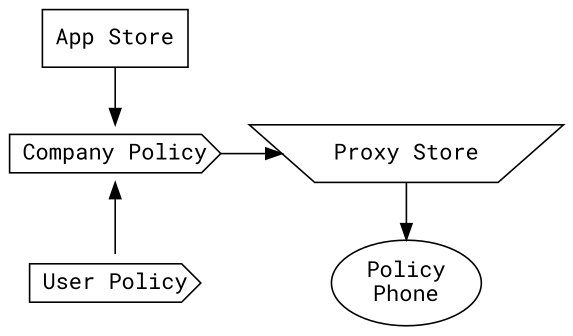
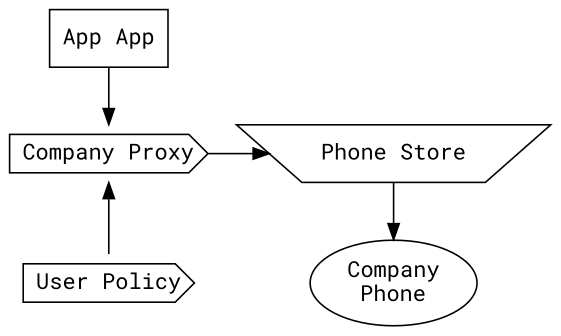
(115, 38) -> (109, 38)
(115, 154) -> (109, 154)
(406, 154) -> (394, 154)
(406, 283) -> (394, 283)
